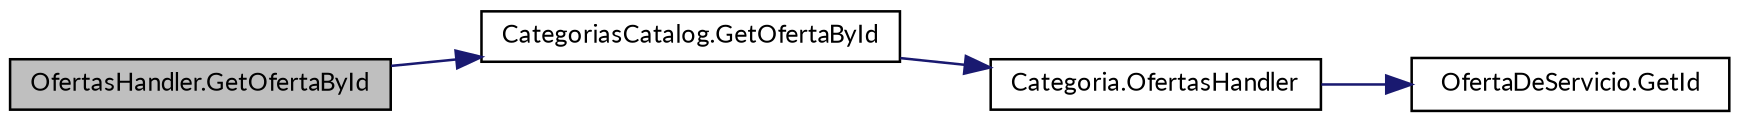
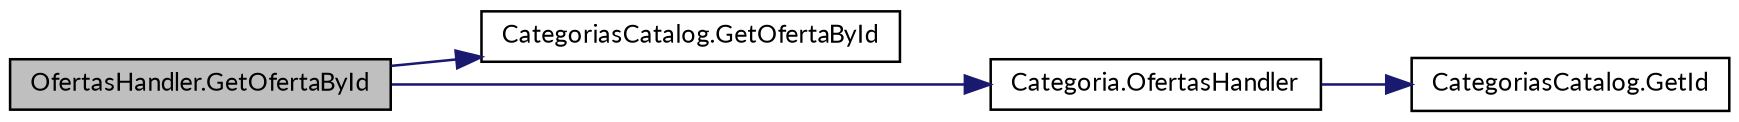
(932, 61) -> (678, 84)
(1570, 84) -> (1570, 84)
